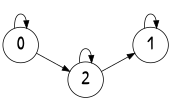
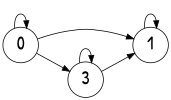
none -> (82, 29)
(86, 80) -> (86, 80)
